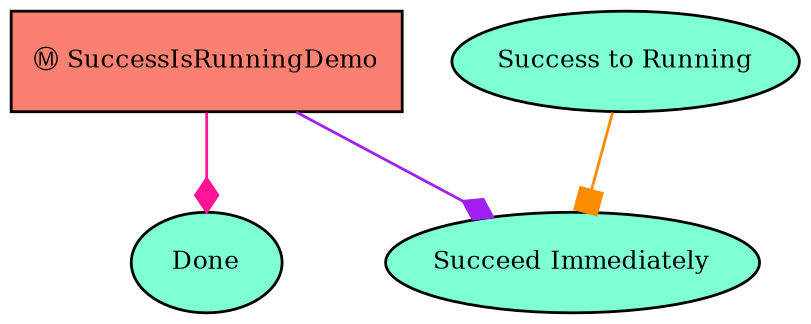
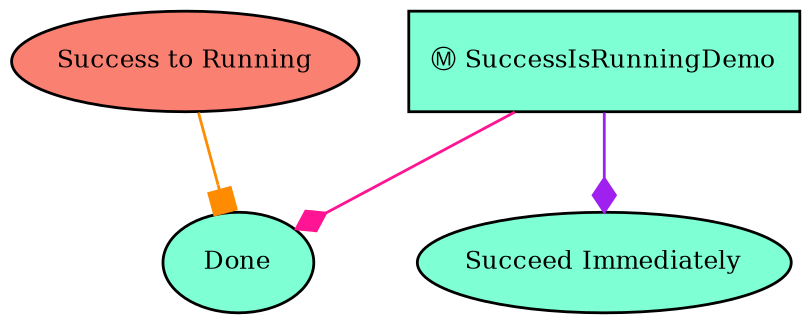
(207, 61) -> (604, 61)
(626, 61) -> (185, 61)
(603, 149) -> (208, 149)
